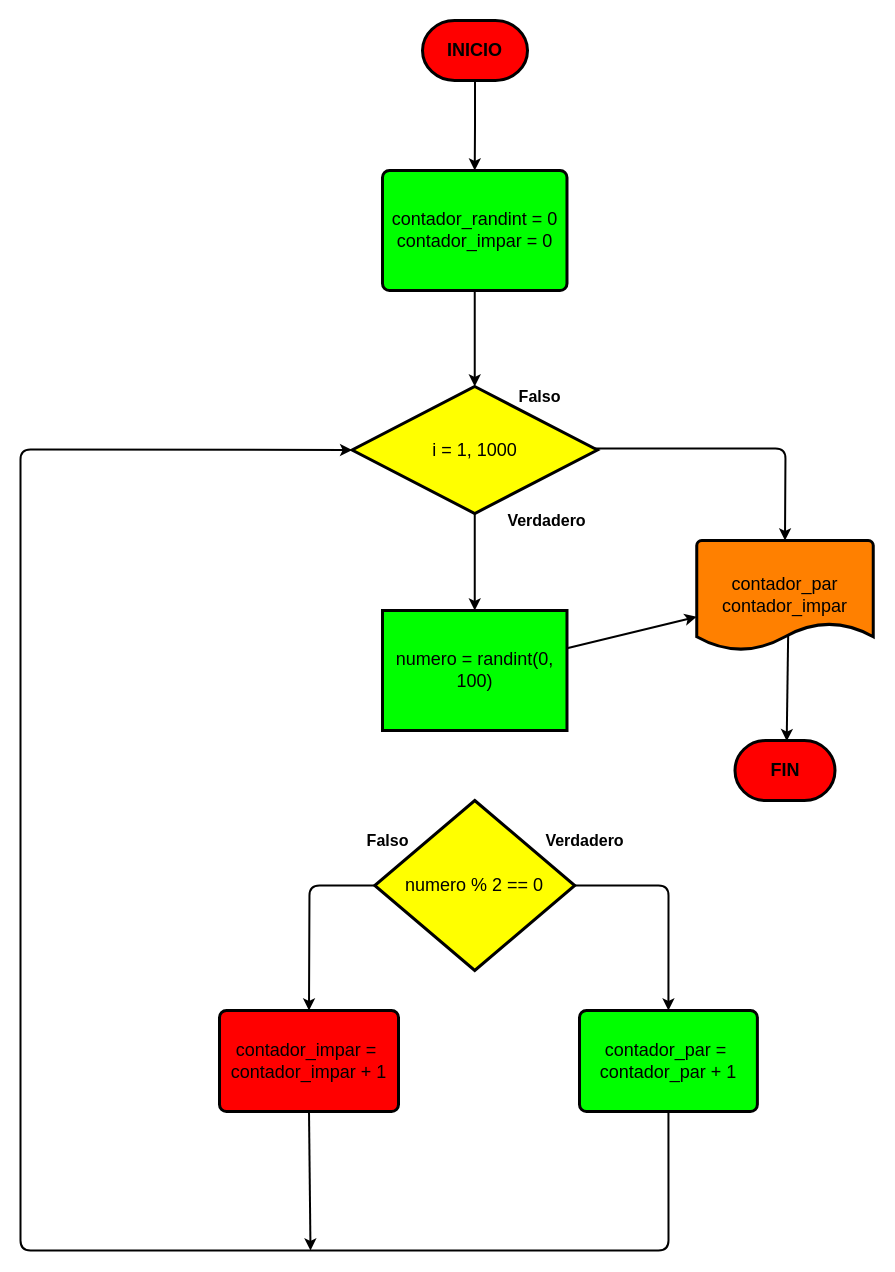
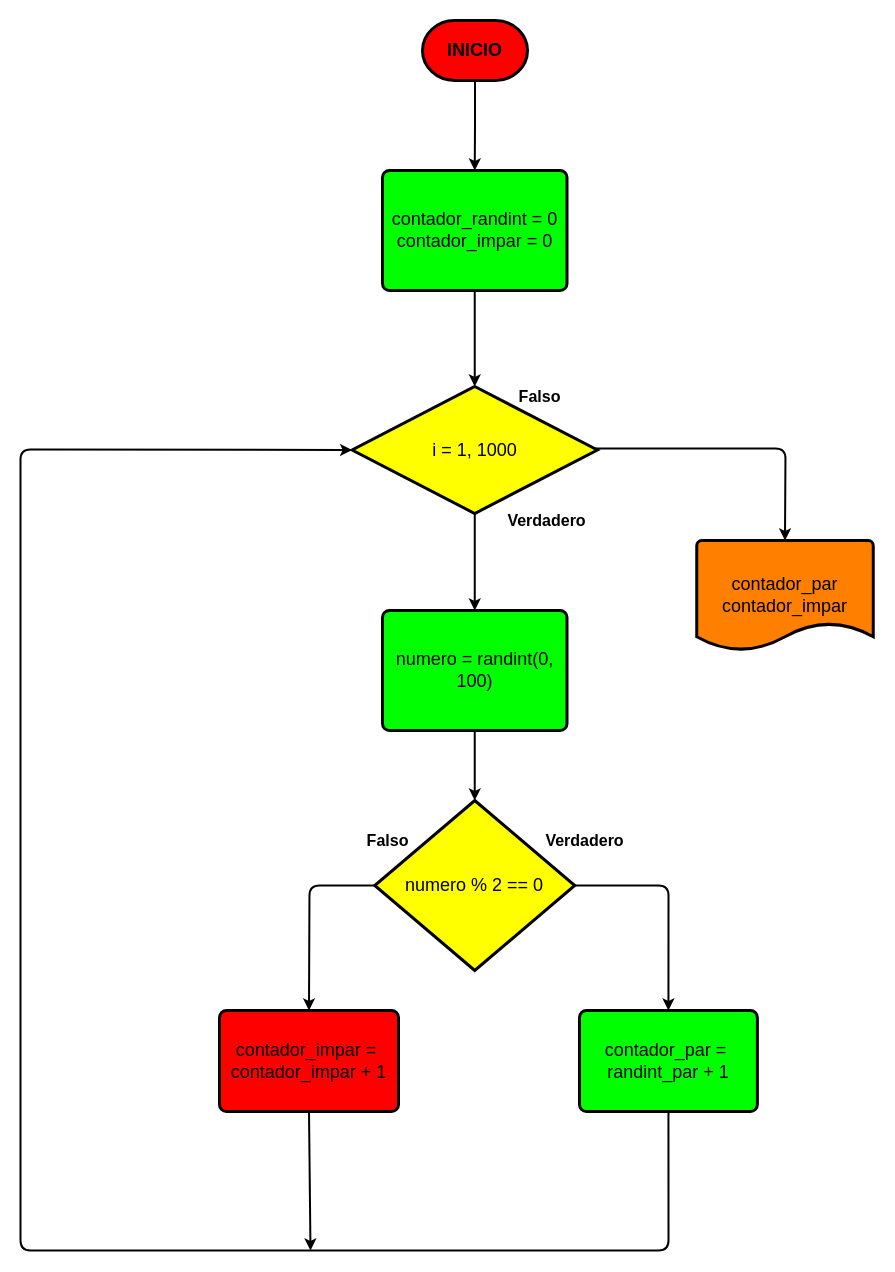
(627, 634) -> (475, 761)
(475, 671) -> (475, 671)
(787, 684) -> none
(785, 771) -> none
(669, 1062) -> (669, 1062)
